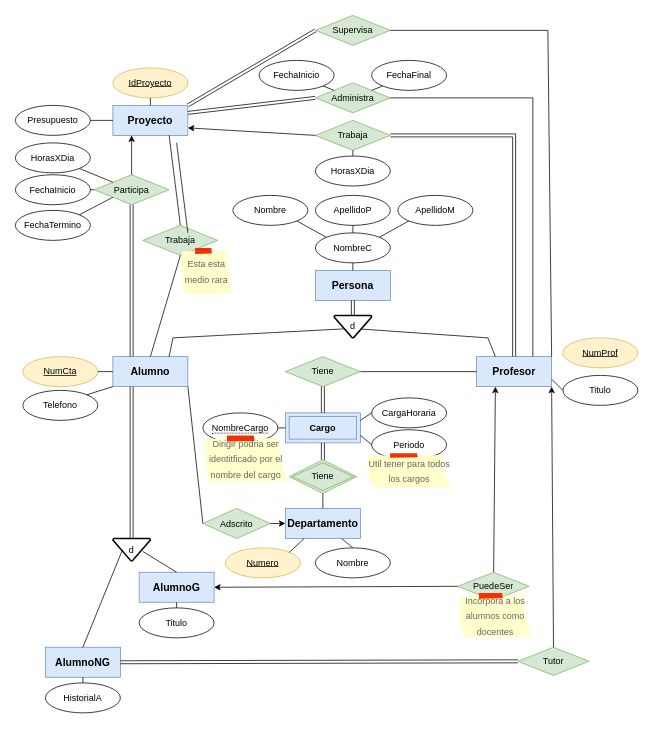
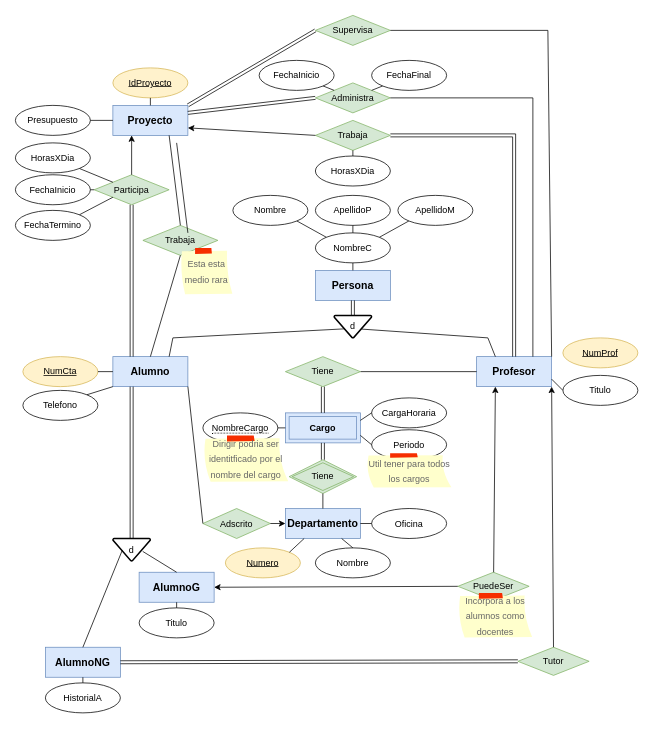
none -> (365, 524)
none -> (409, 524)
